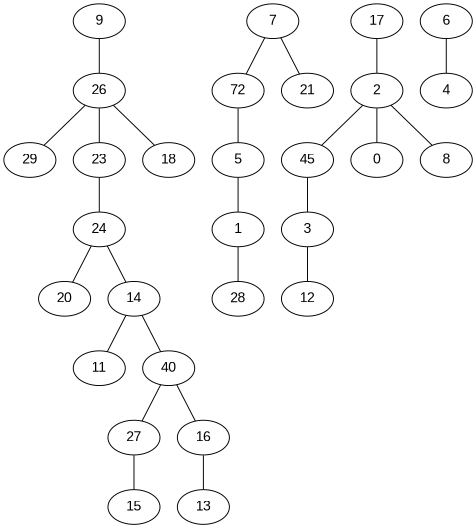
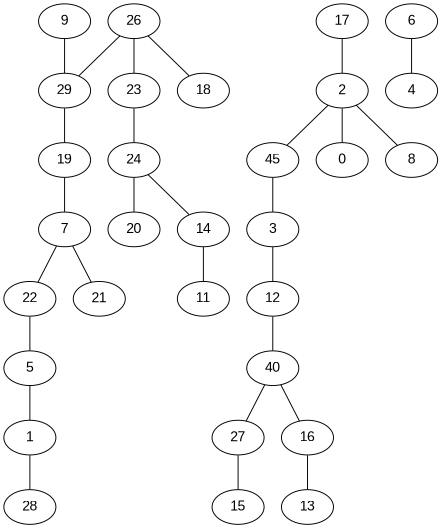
(99, 56) -> (65, 56)
(238, 91) -> (30, 299)
none -> (65, 160)
(151, 334) -> (273, 334)
